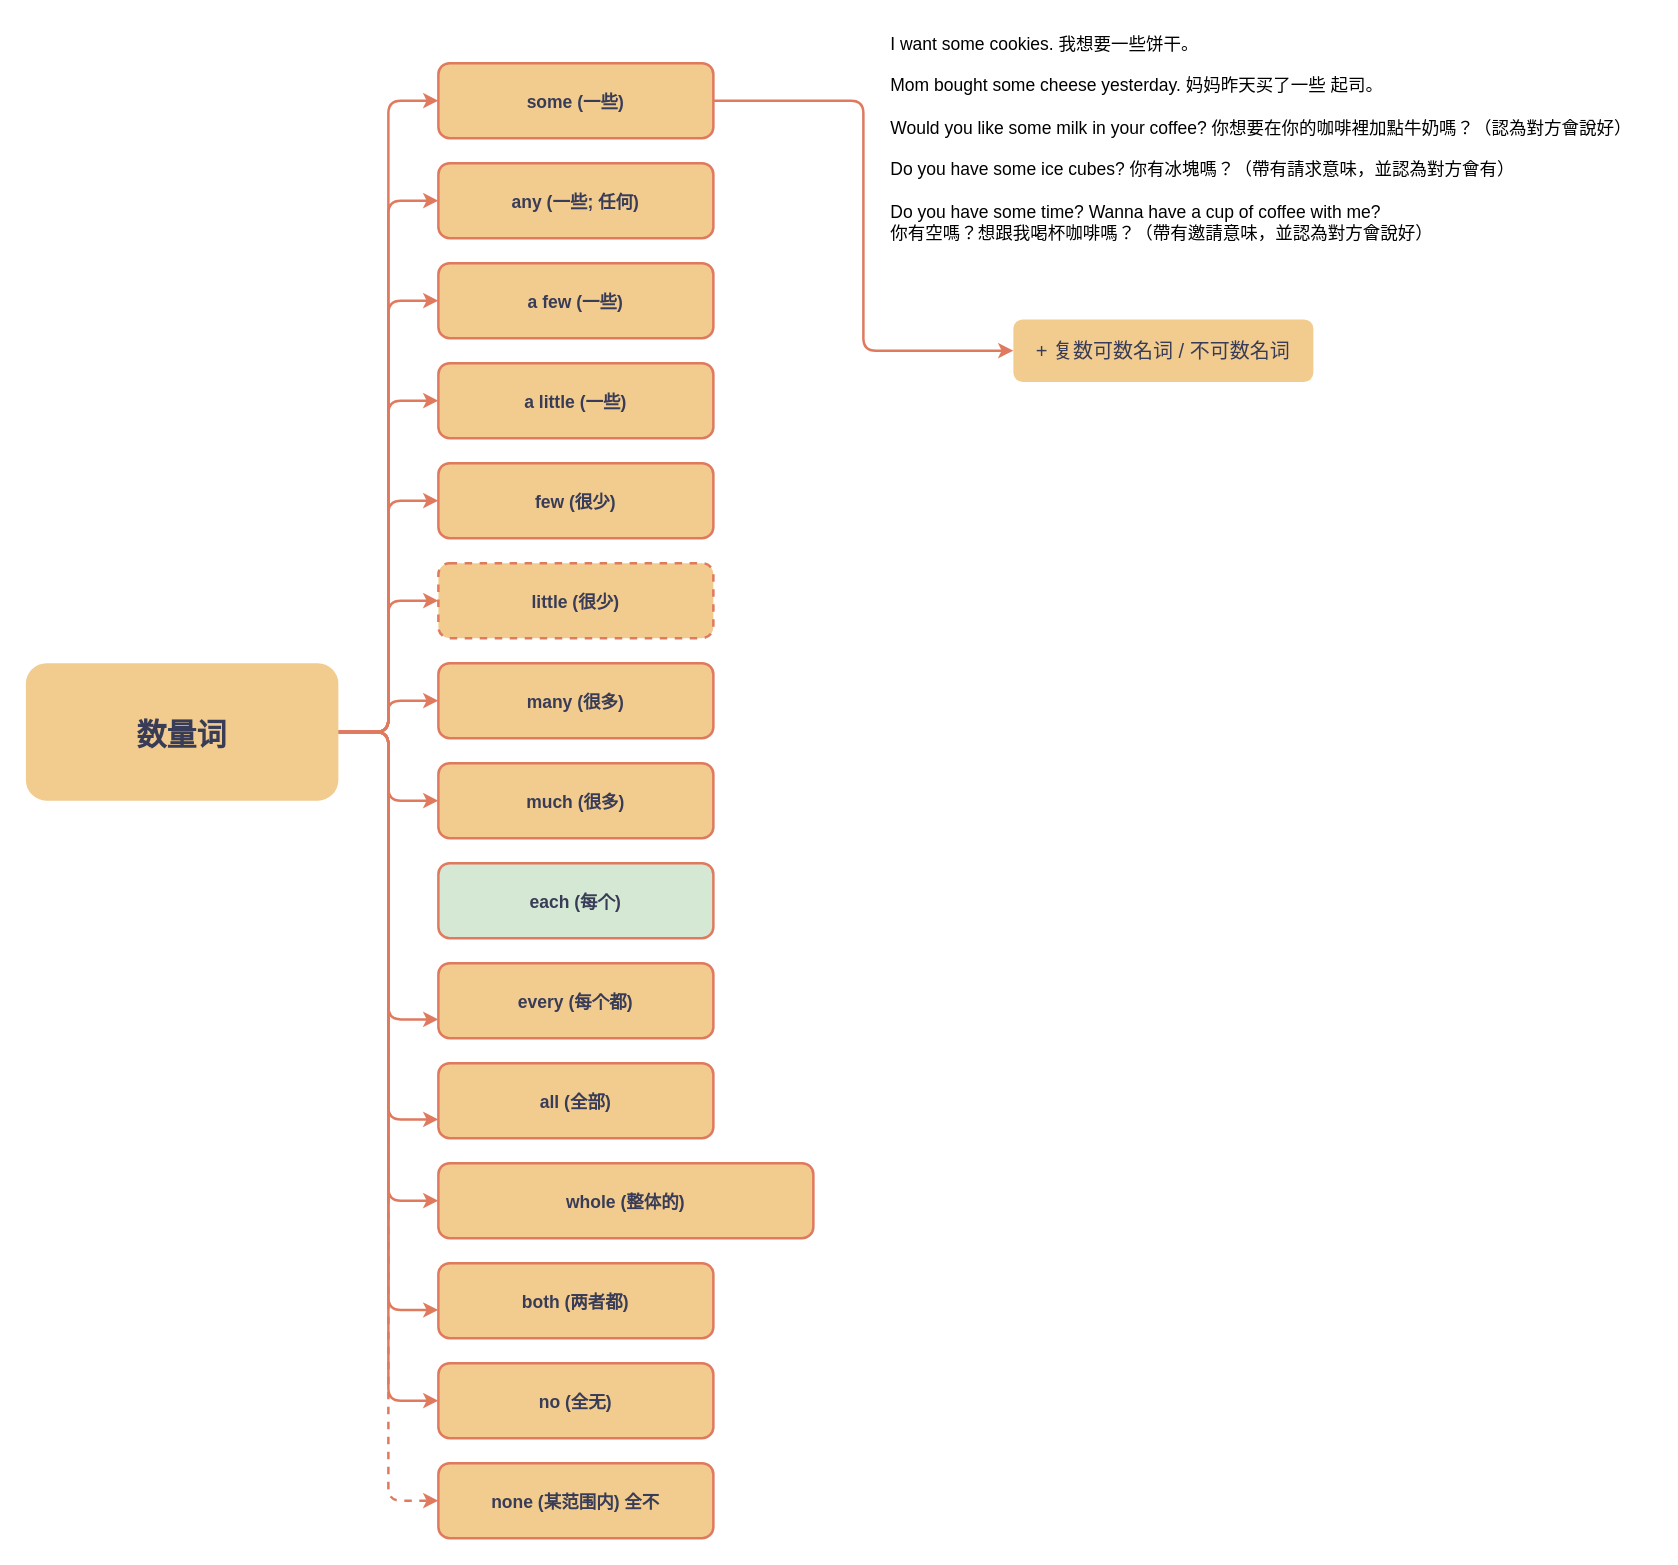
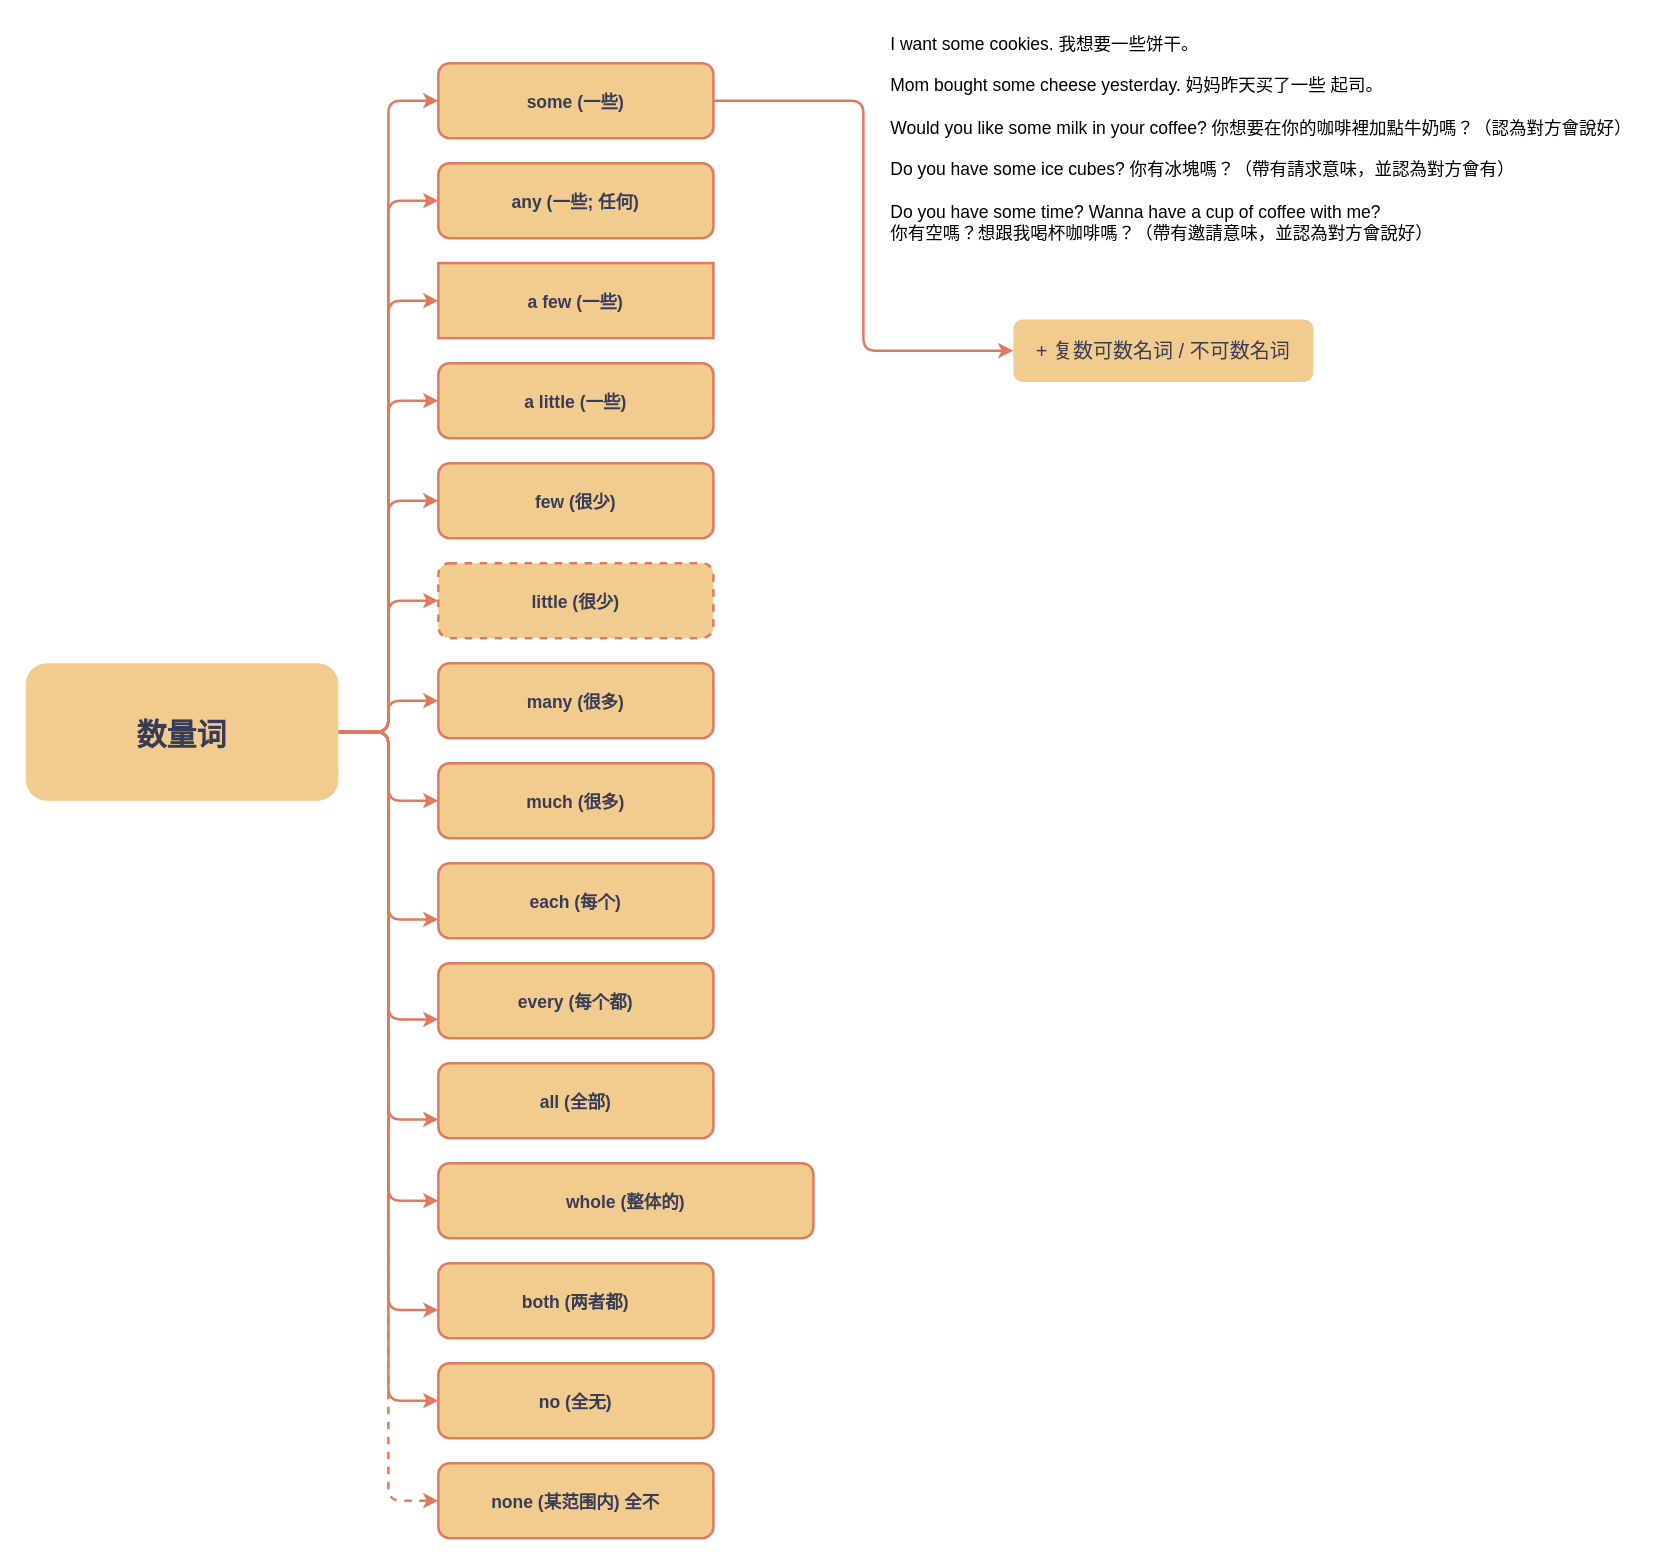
(576, 301) -> (576, 301)
(576, 901) -> (576, 901)
none -> (411, 919)
